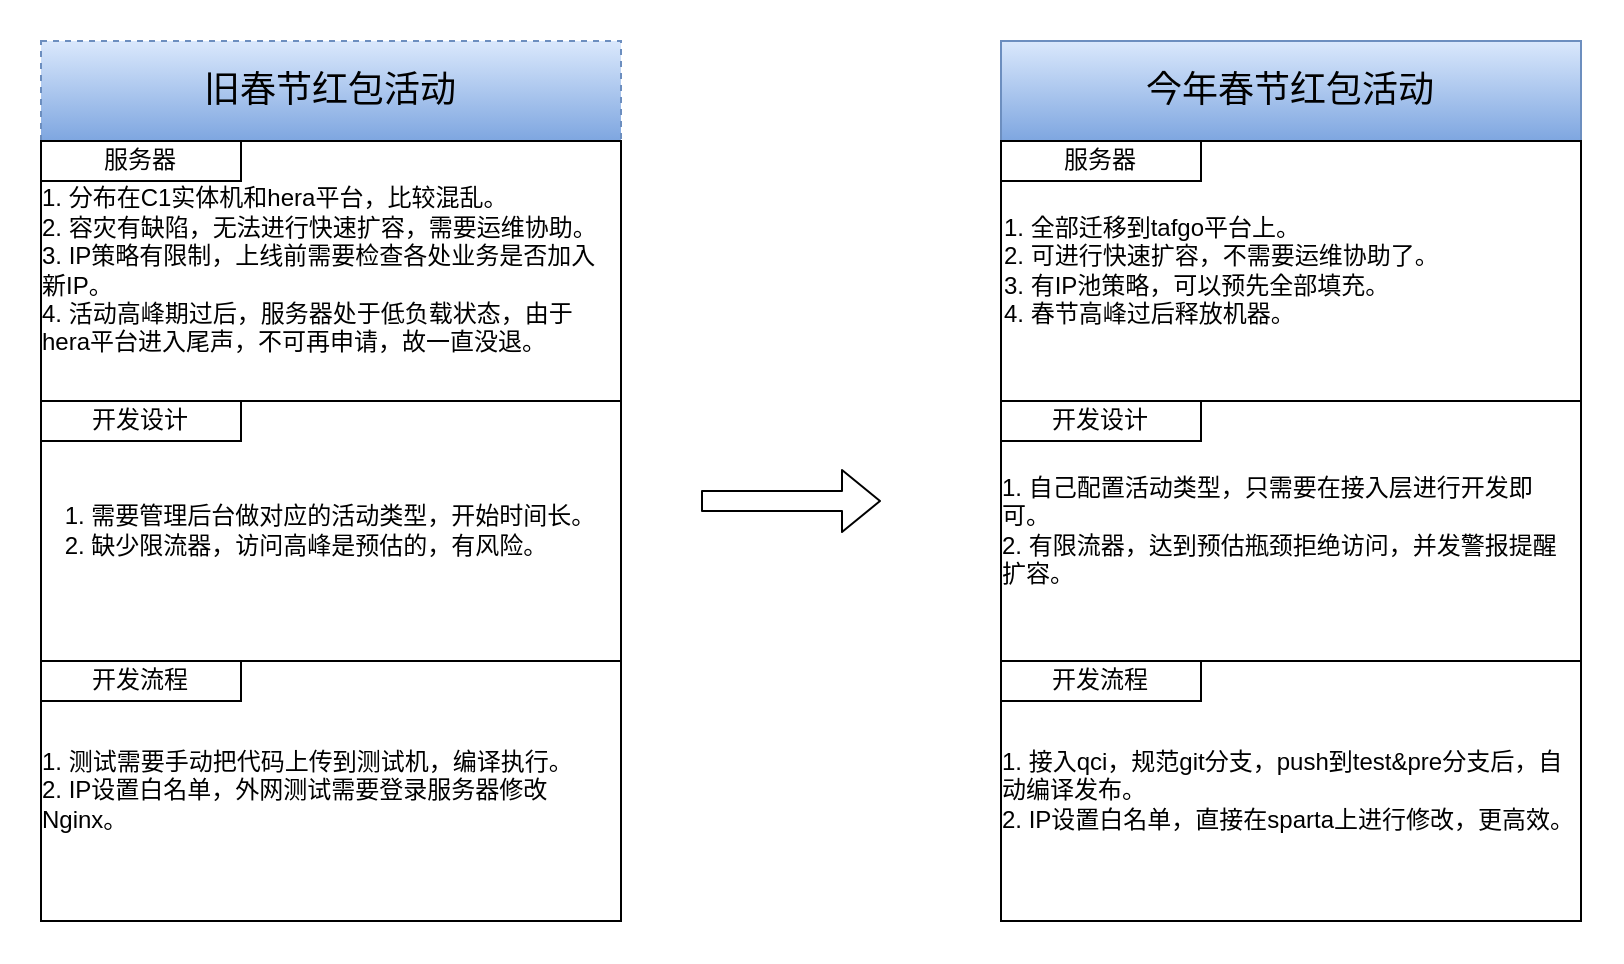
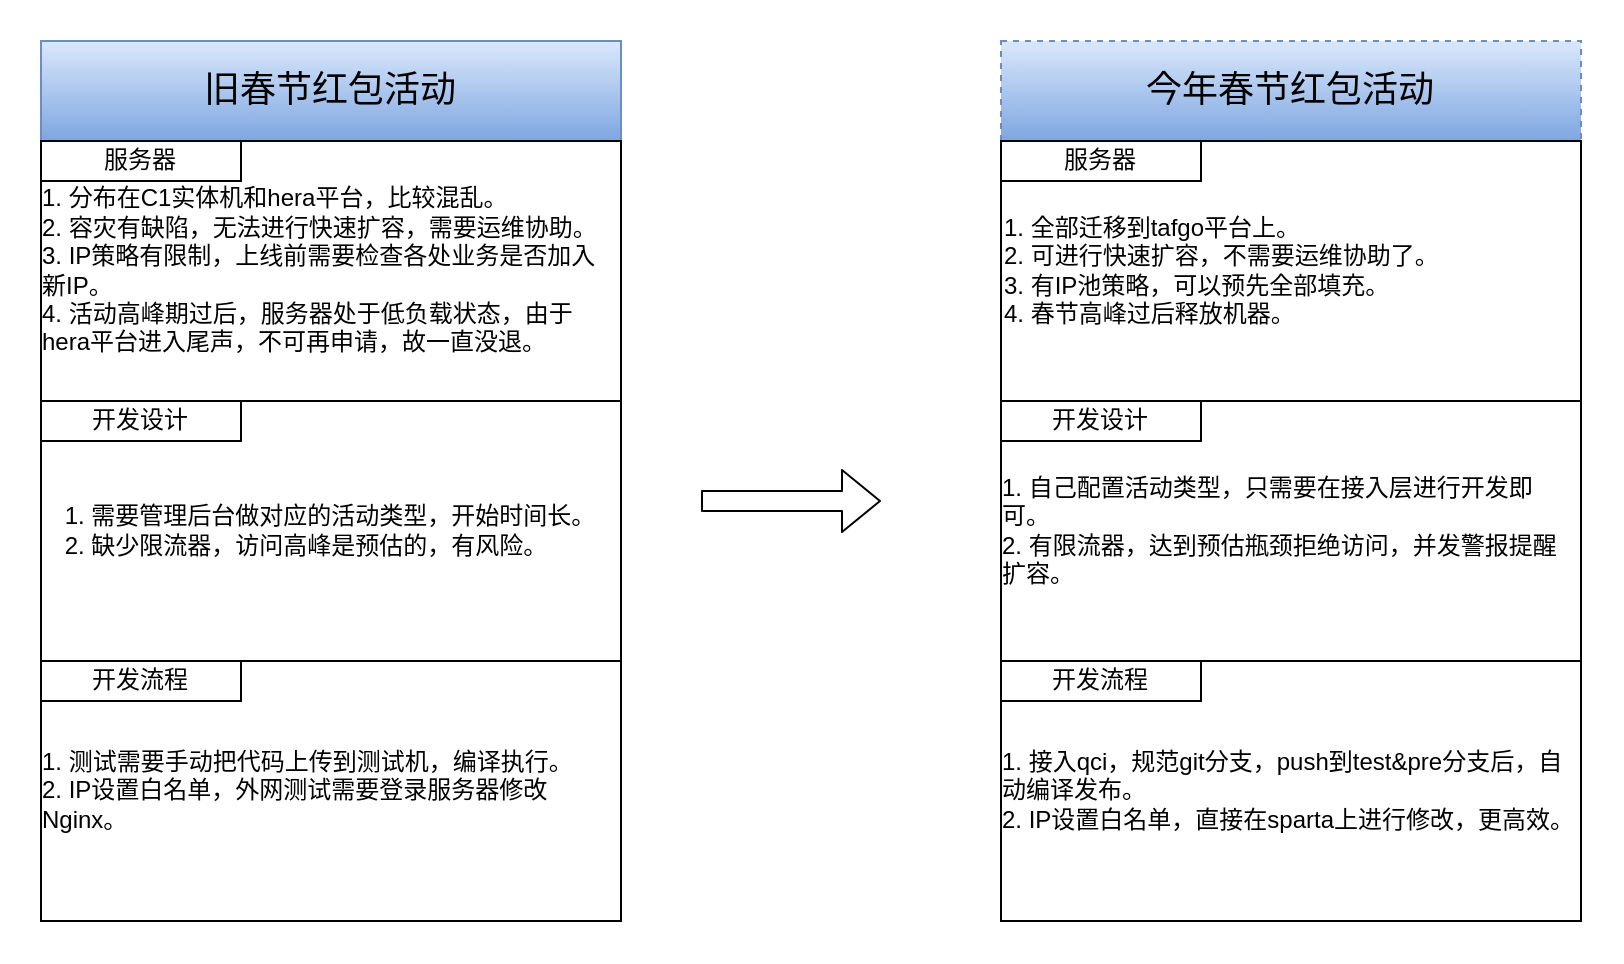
(331, 91) -> (331, 91)
(1291, 91) -> (1291, 91)
